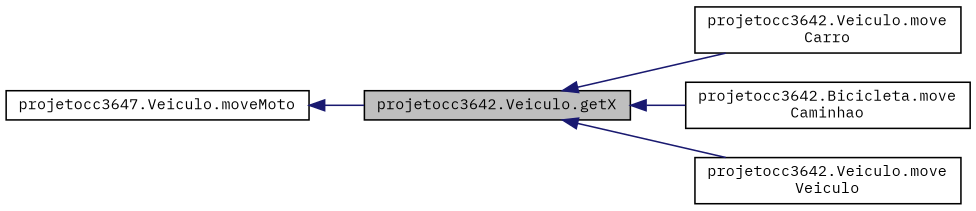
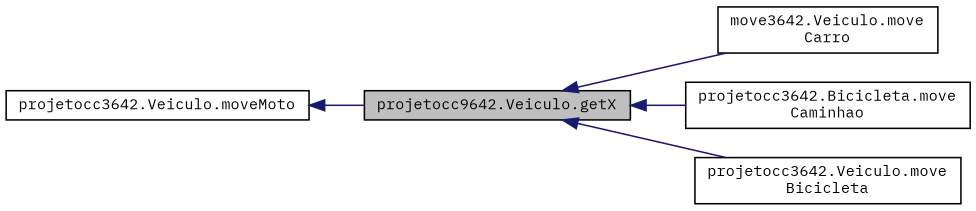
(828, 30) -> (828, 30)
(158, 105) -> (158, 105)
(497, 105) -> (497, 105)
(828, 181) -> (828, 181)
